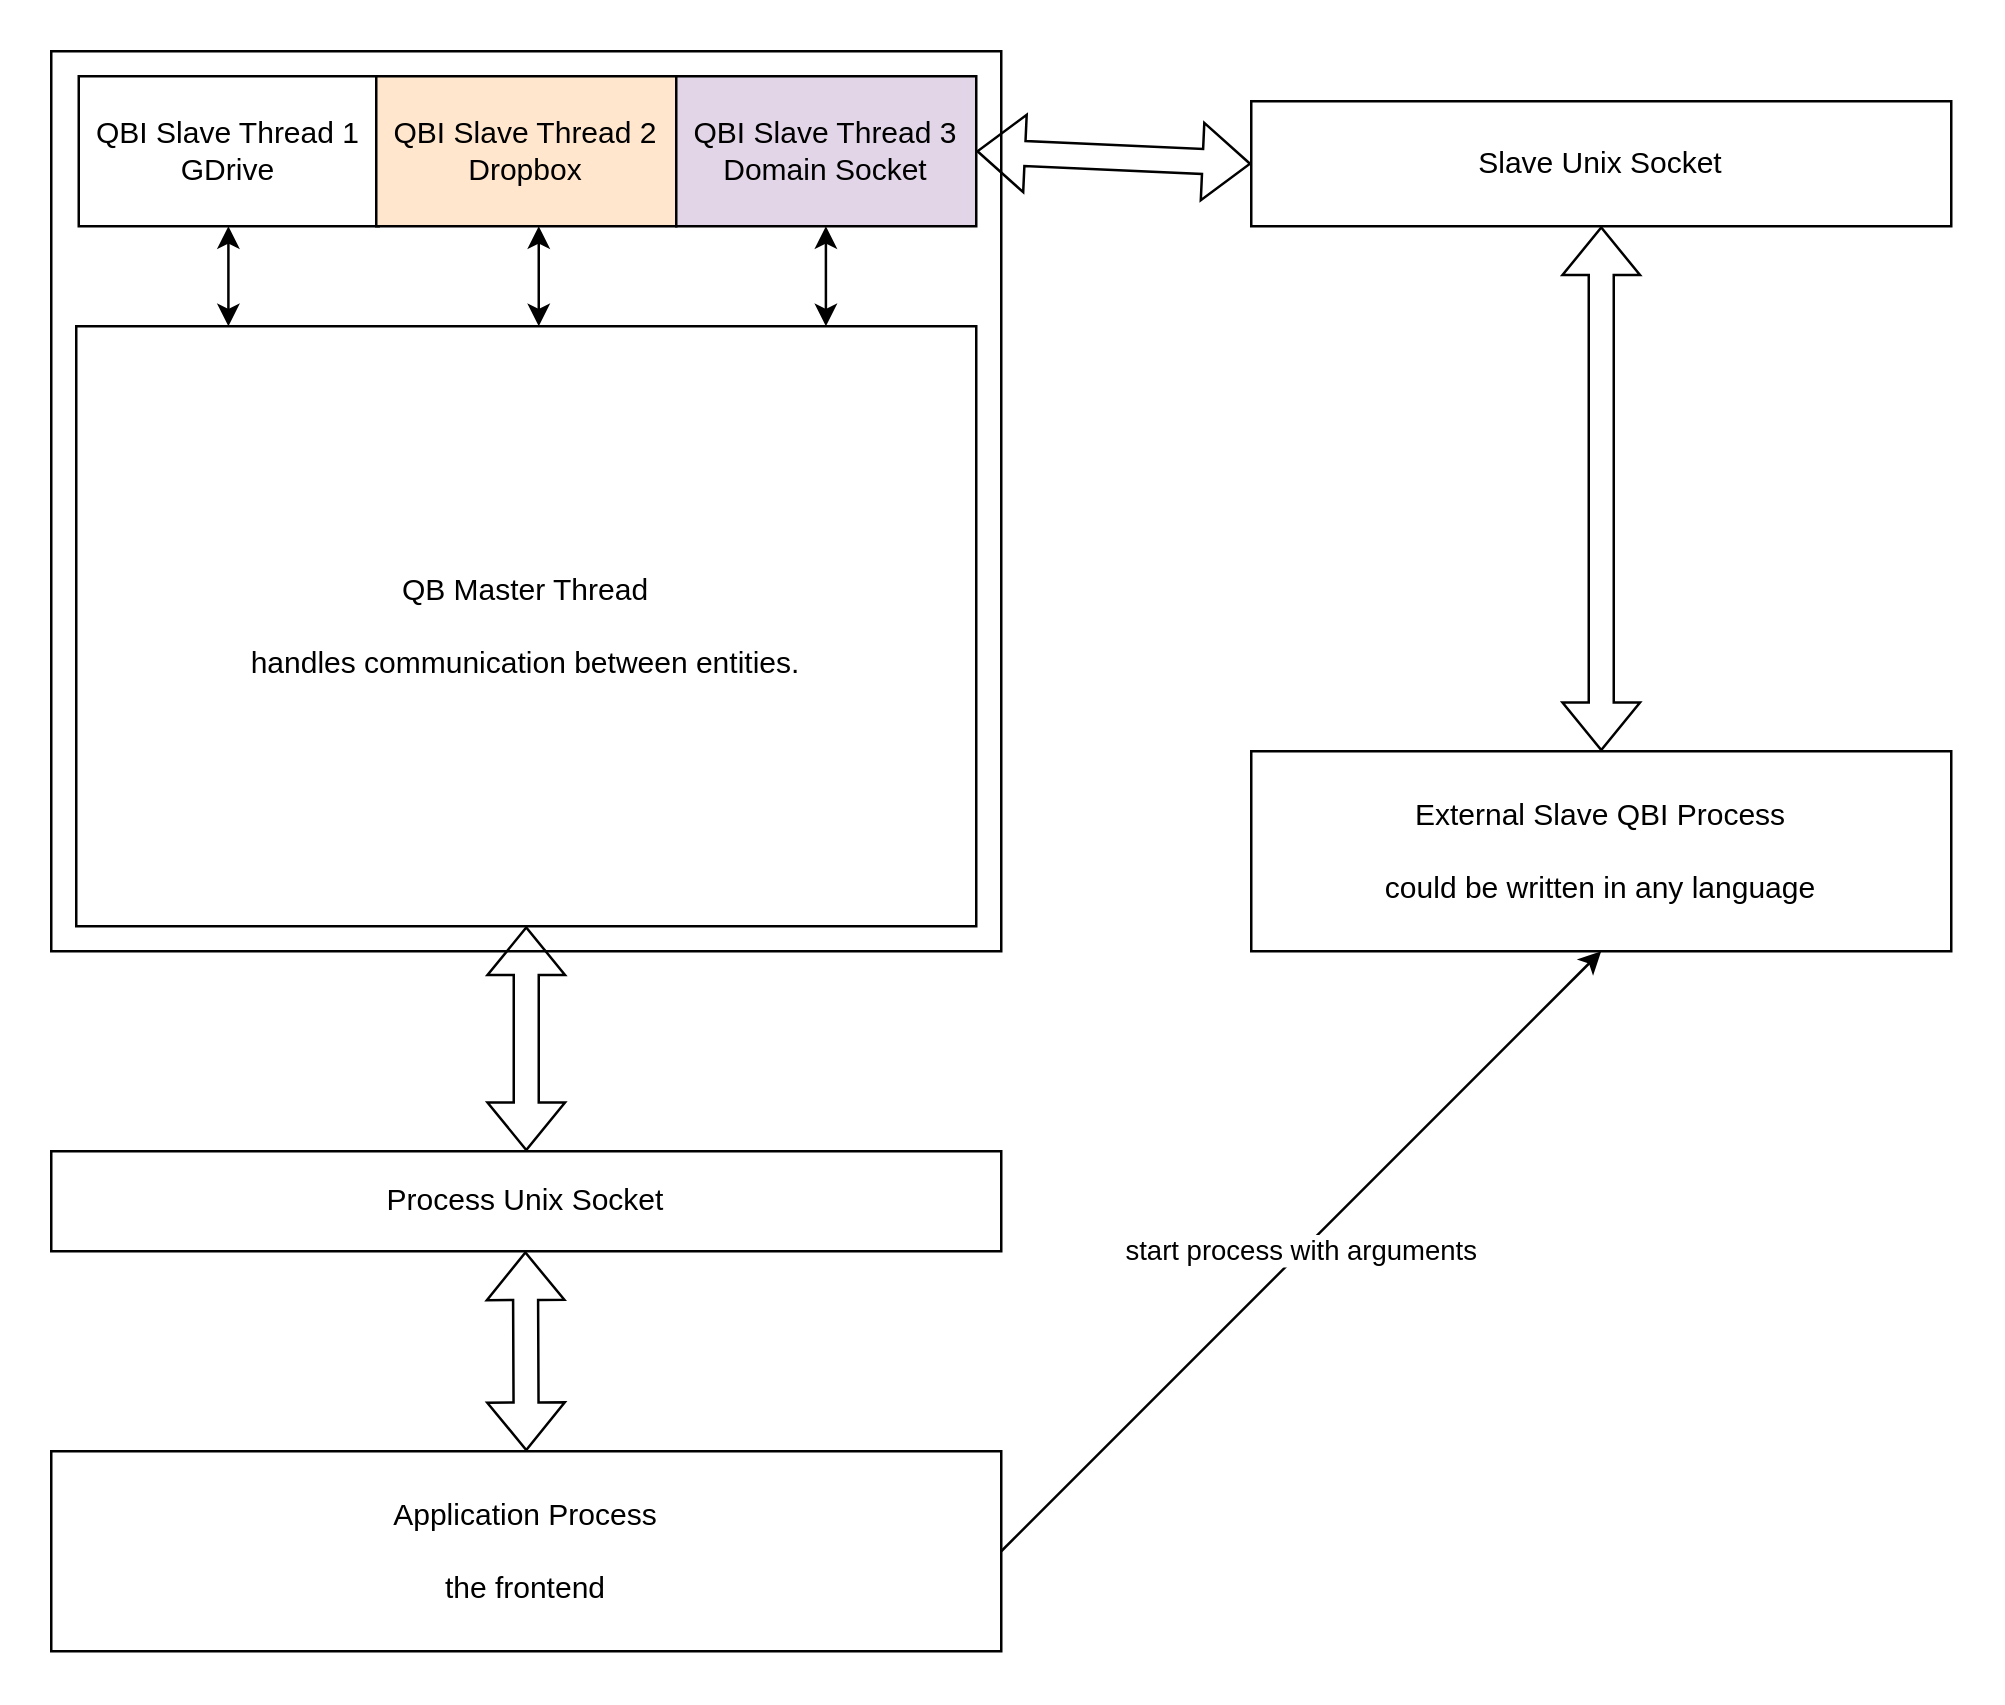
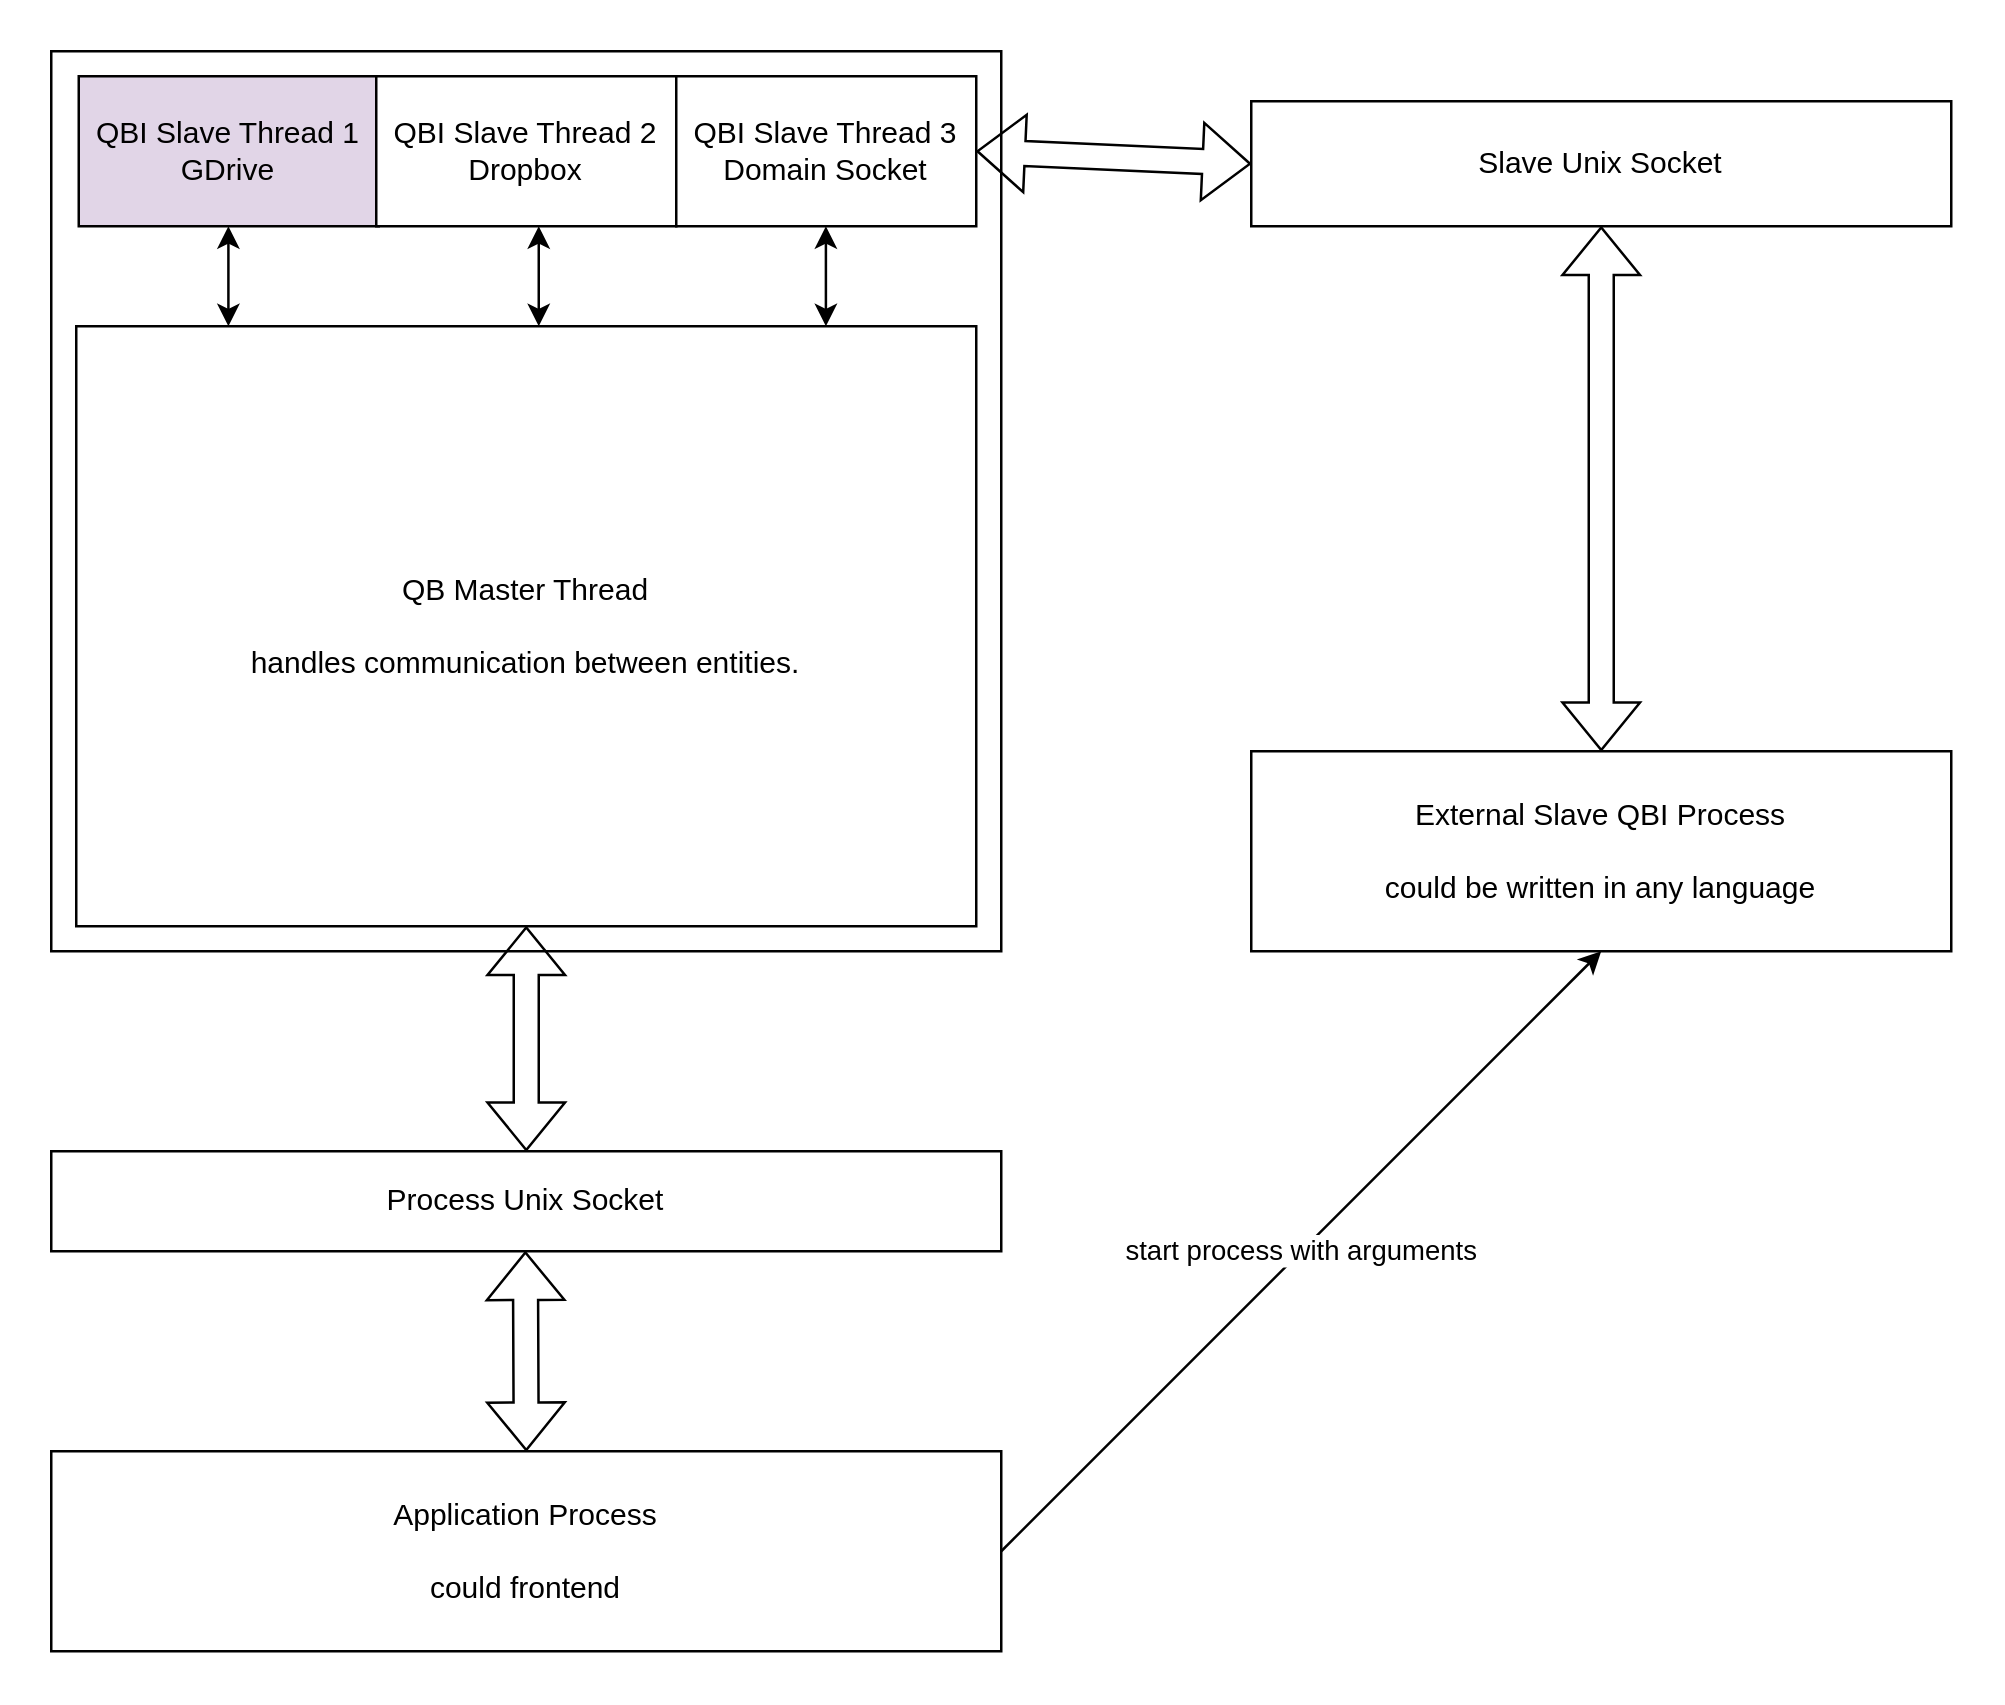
(229, 151) -> (229, 151)
(526, 151) -> (526, 151)
(826, 151) -> (826, 151)
(526, 1551) -> (526, 1551)
